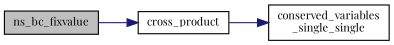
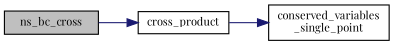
(51, 23) -> (51, 23)
(329, 23) -> (329, 23)
